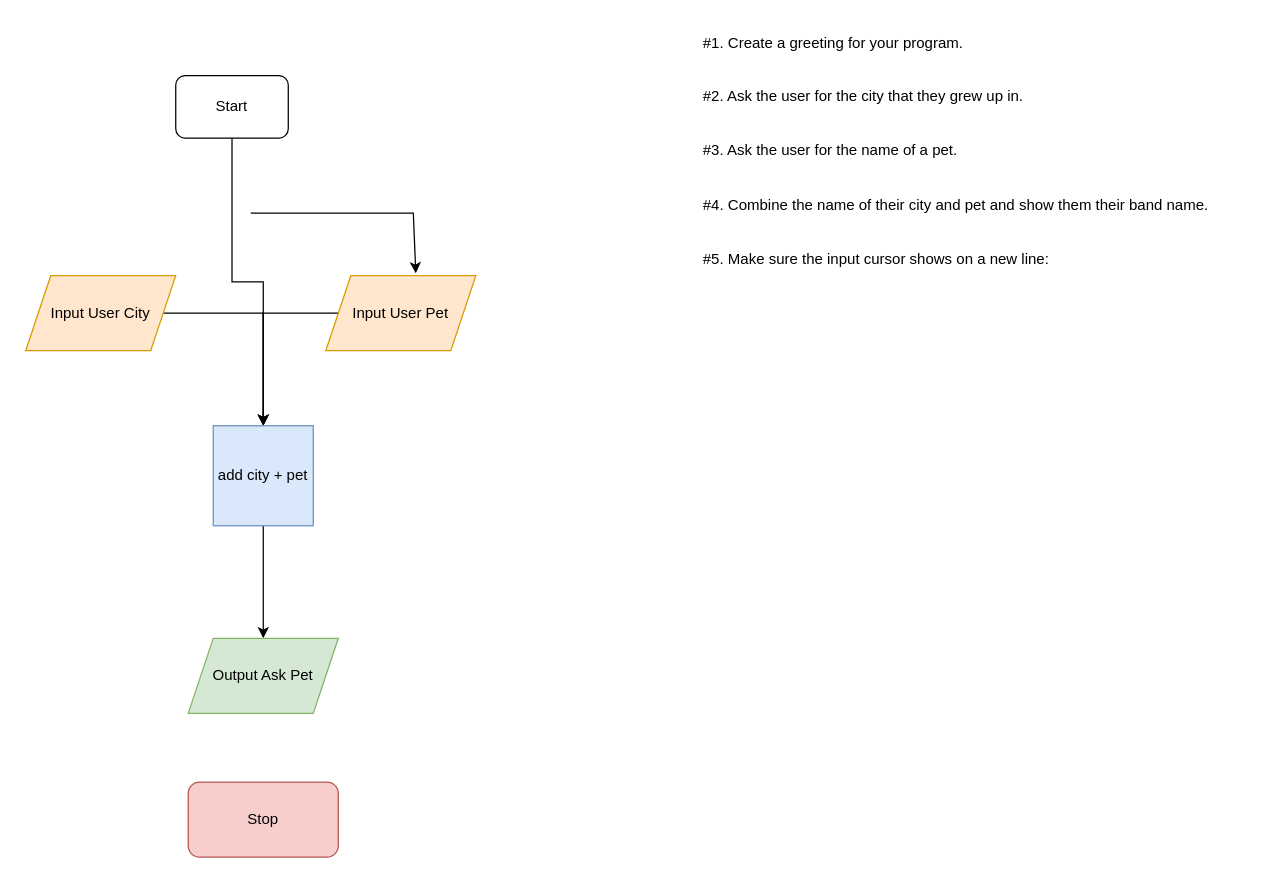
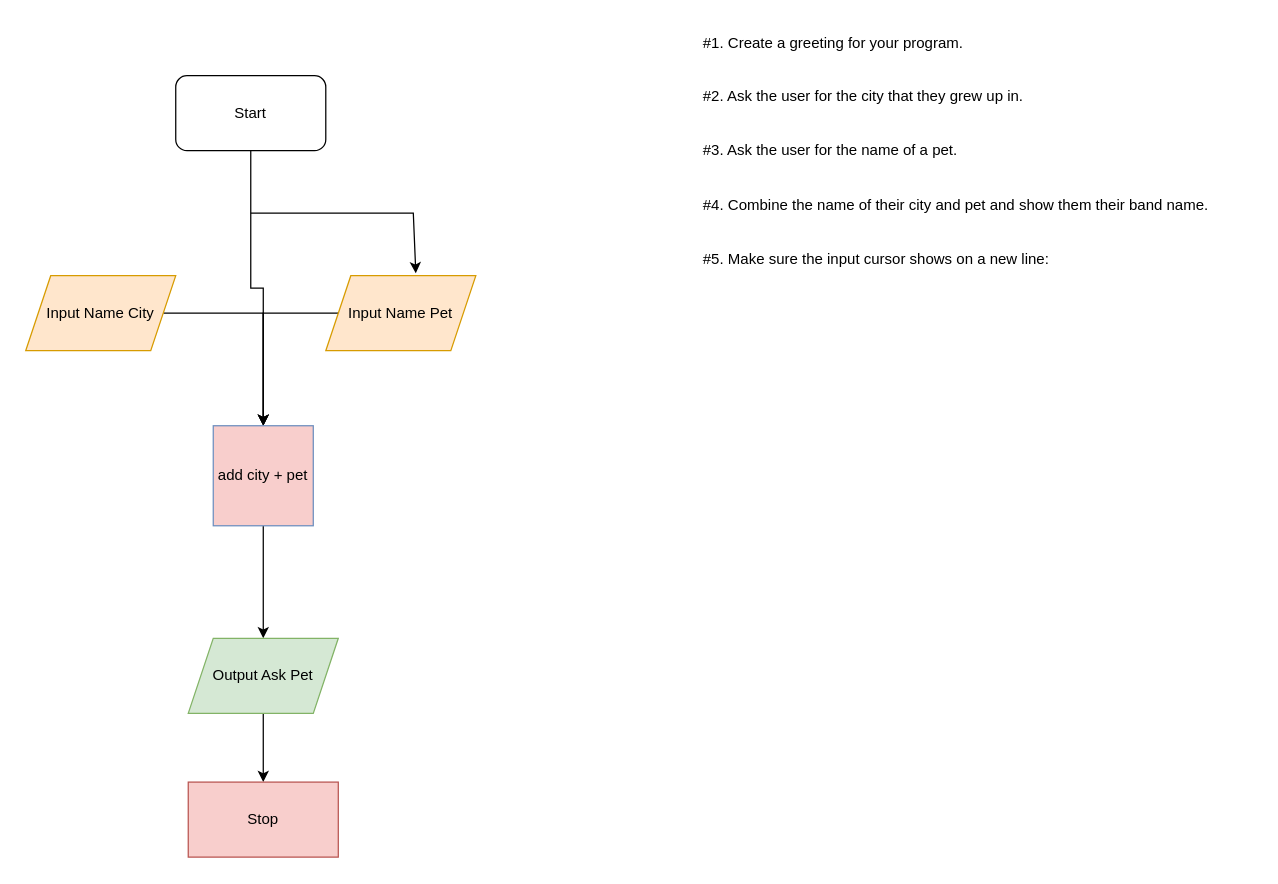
(232, 107) -> (251, 113)
(101, 313) -> (101, 313)
(401, 313) -> (401, 313)
(263, 476) -> (263, 476)
none -> (263, 744)
(263, 819) -> (263, 819)
